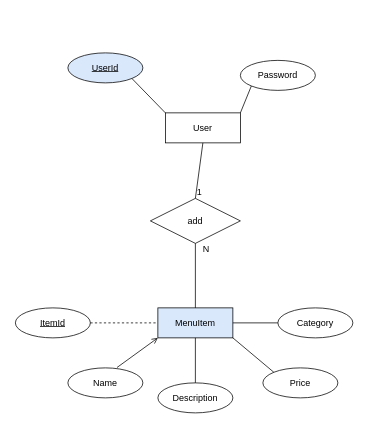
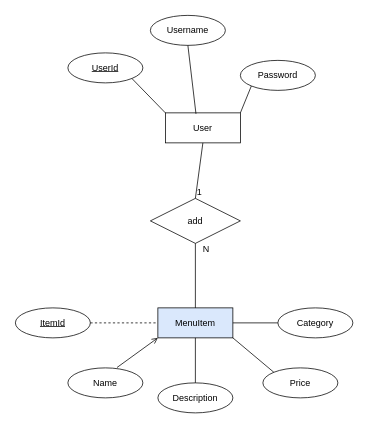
none -> (188, 30)
(105, 68) -> (105, 68)
none -> (192, 80)
